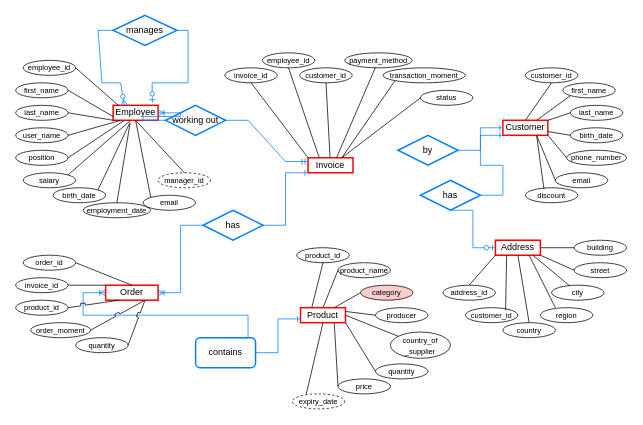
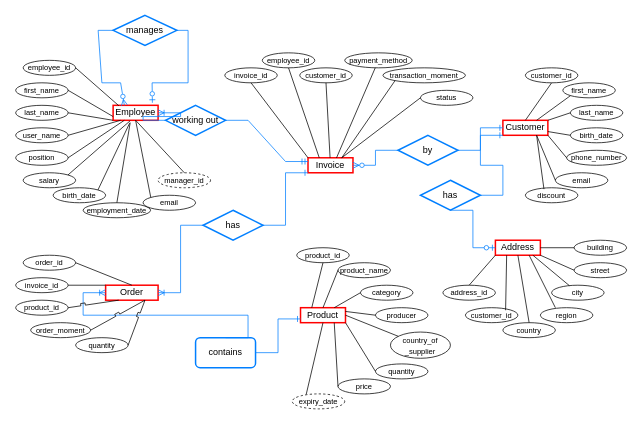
none -> (375, 158)
(387, 293) -> (387, 293)
